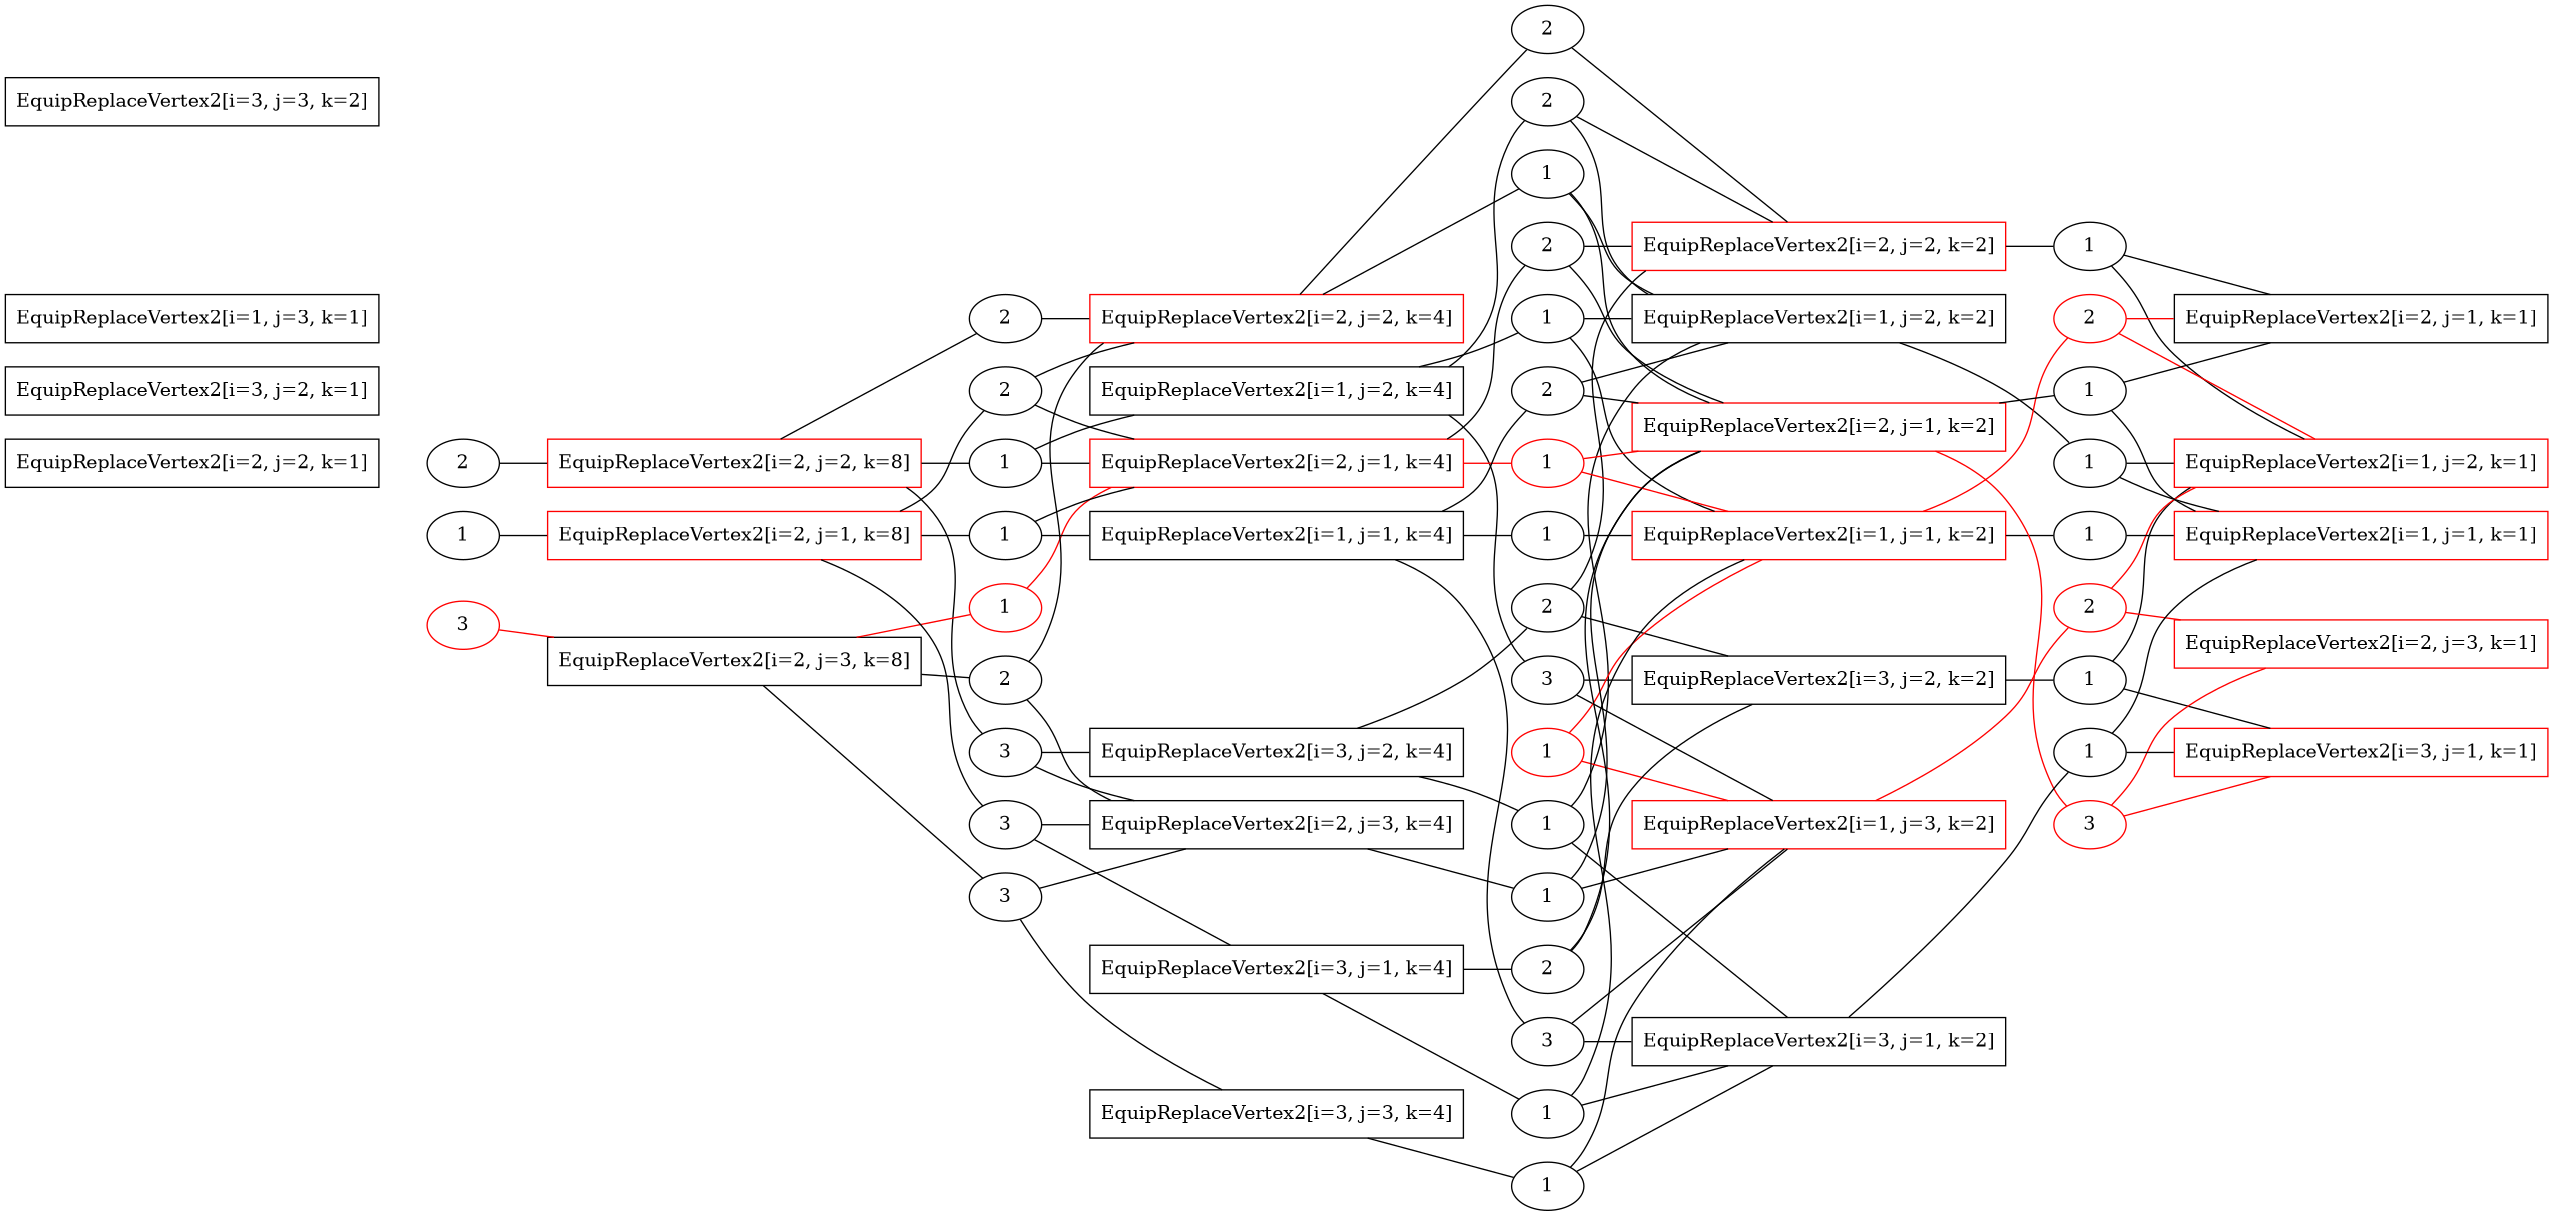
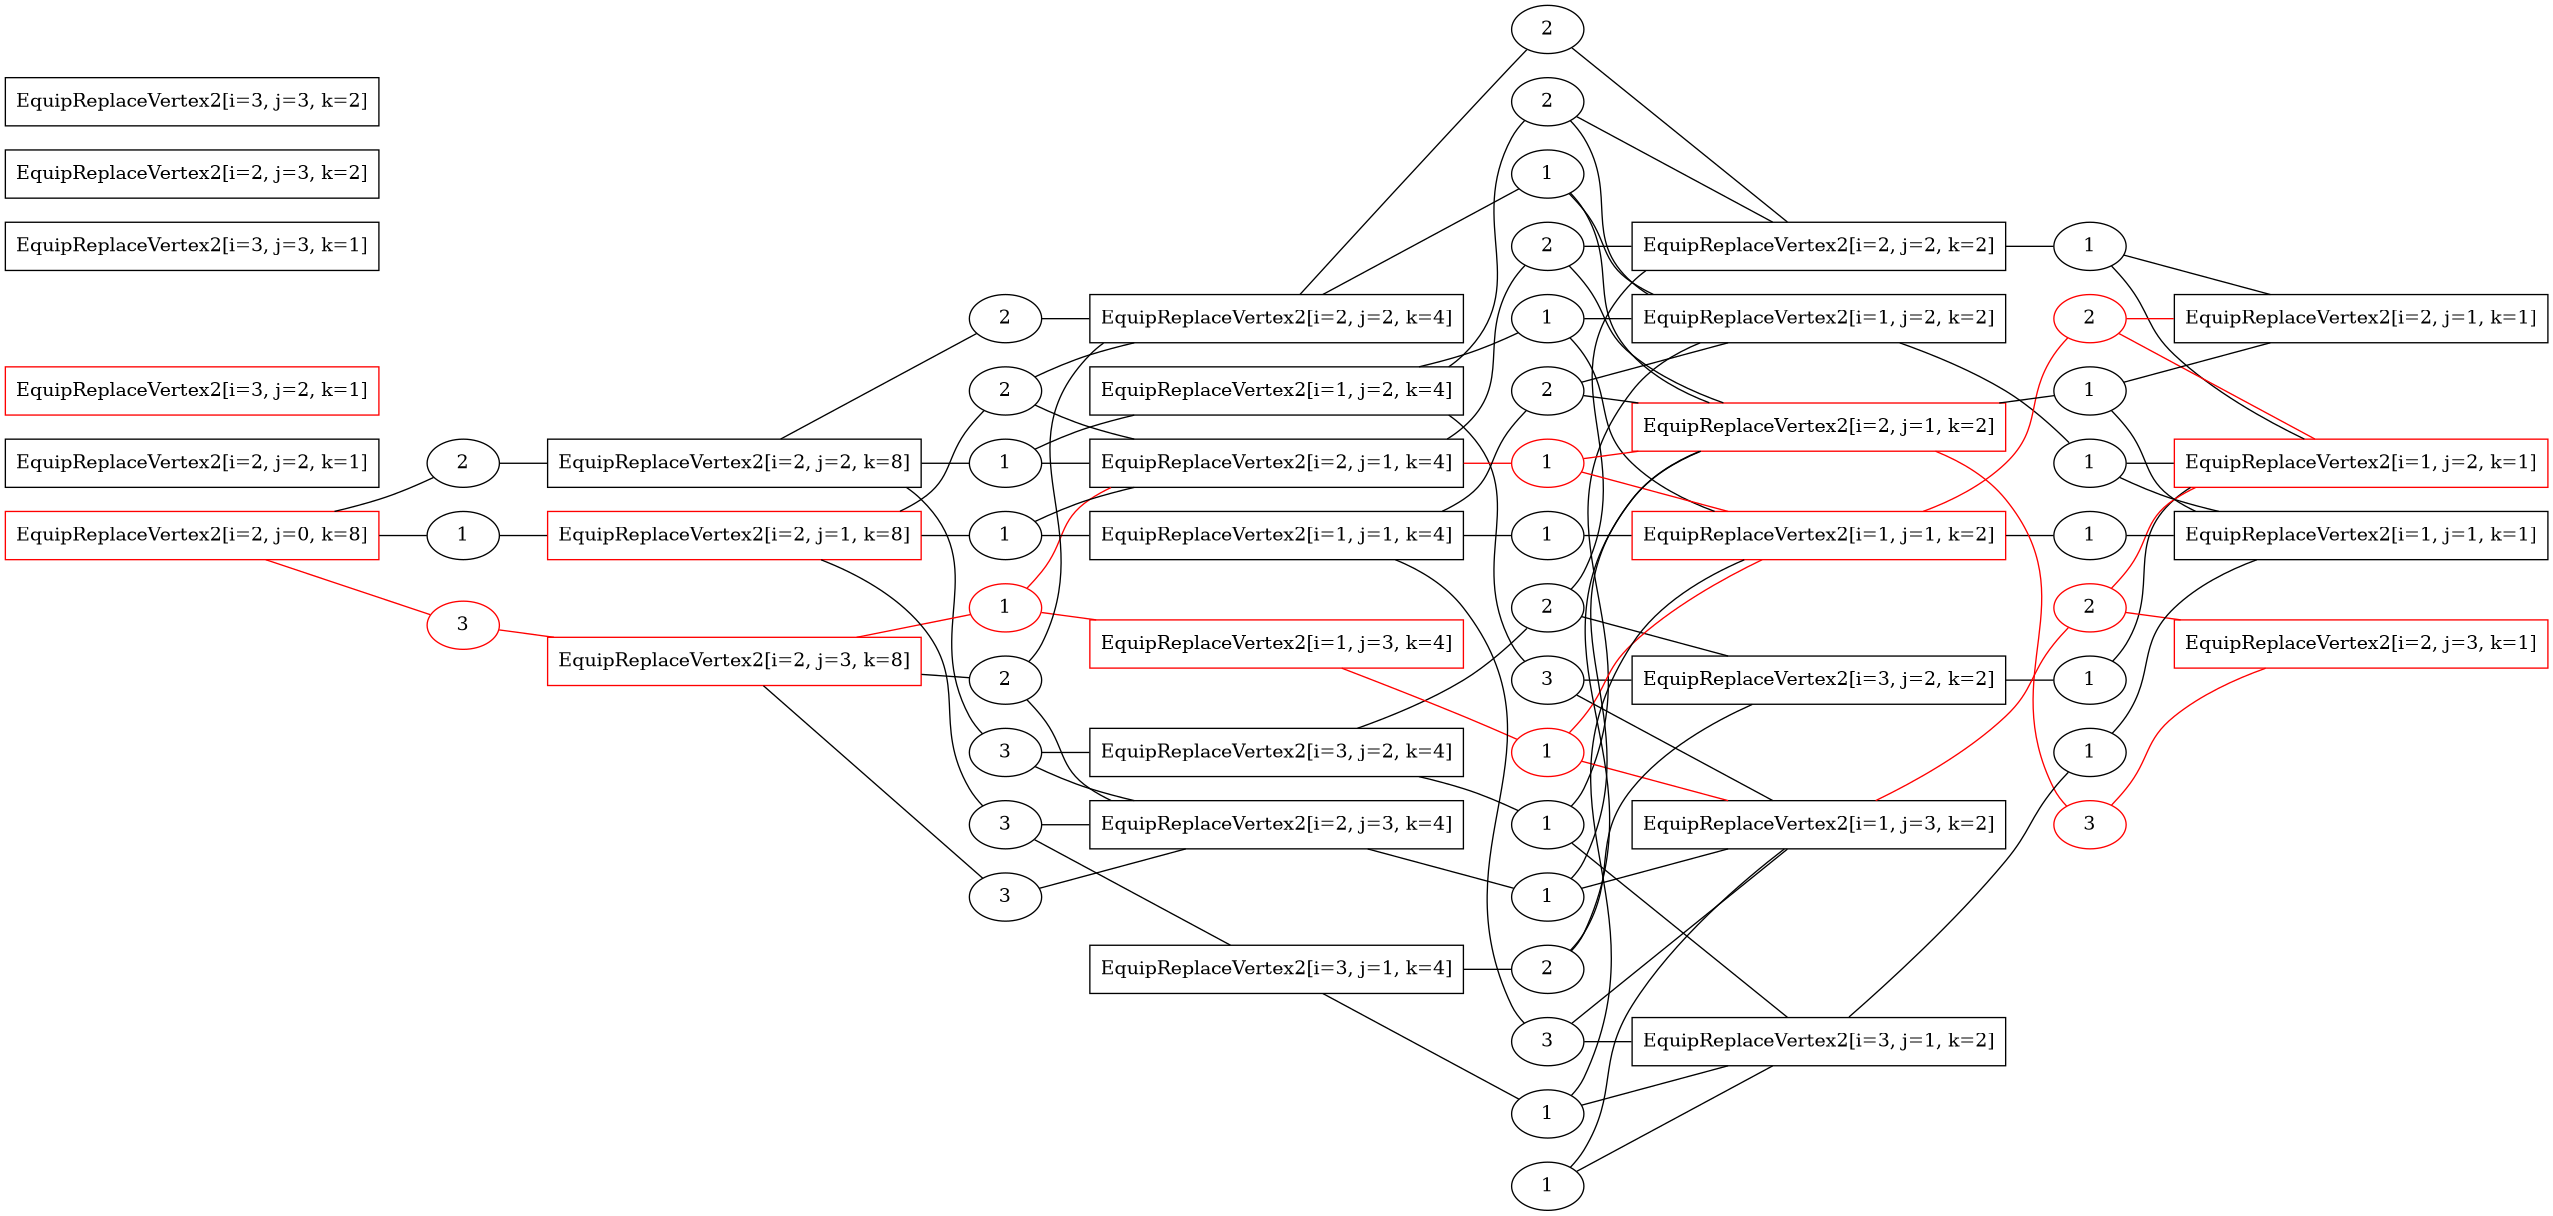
none -> (192, 174)
none -> (192, 246)
(1819, 246) -> (1819, 246)
(192, 319) -> none
(1277, 319) -> (1277, 319)
(192, 391) -> (192, 391)
(734, 463) -> (734, 463)
(1277, 463) -> (1277, 463)
none -> (192, 536)
(2361, 536) -> (2361, 536)
none -> (1277, 644)
(734, 661) -> (734, 661)
(2361, 752) -> none
(1819, 825) -> (1819, 825)
(1277, 1114) -> none
